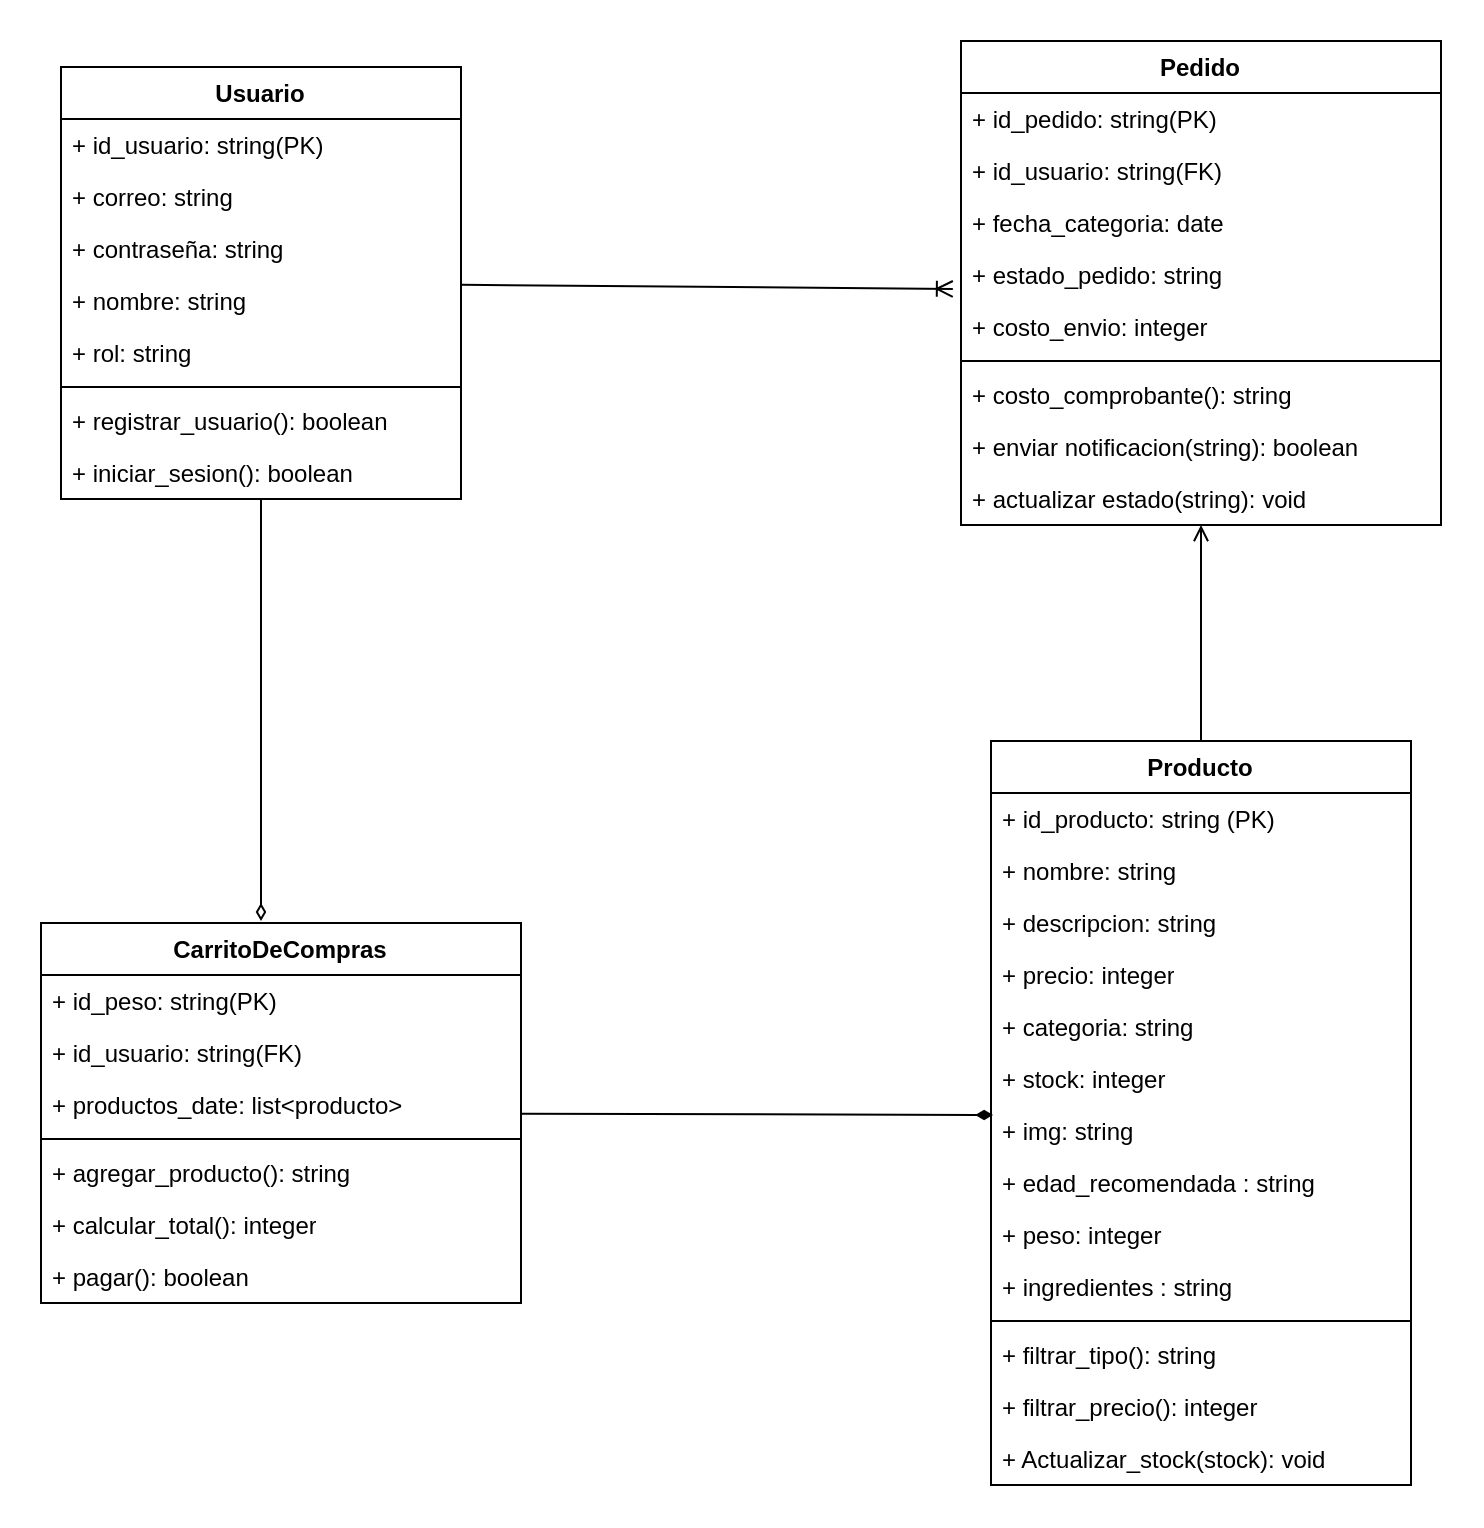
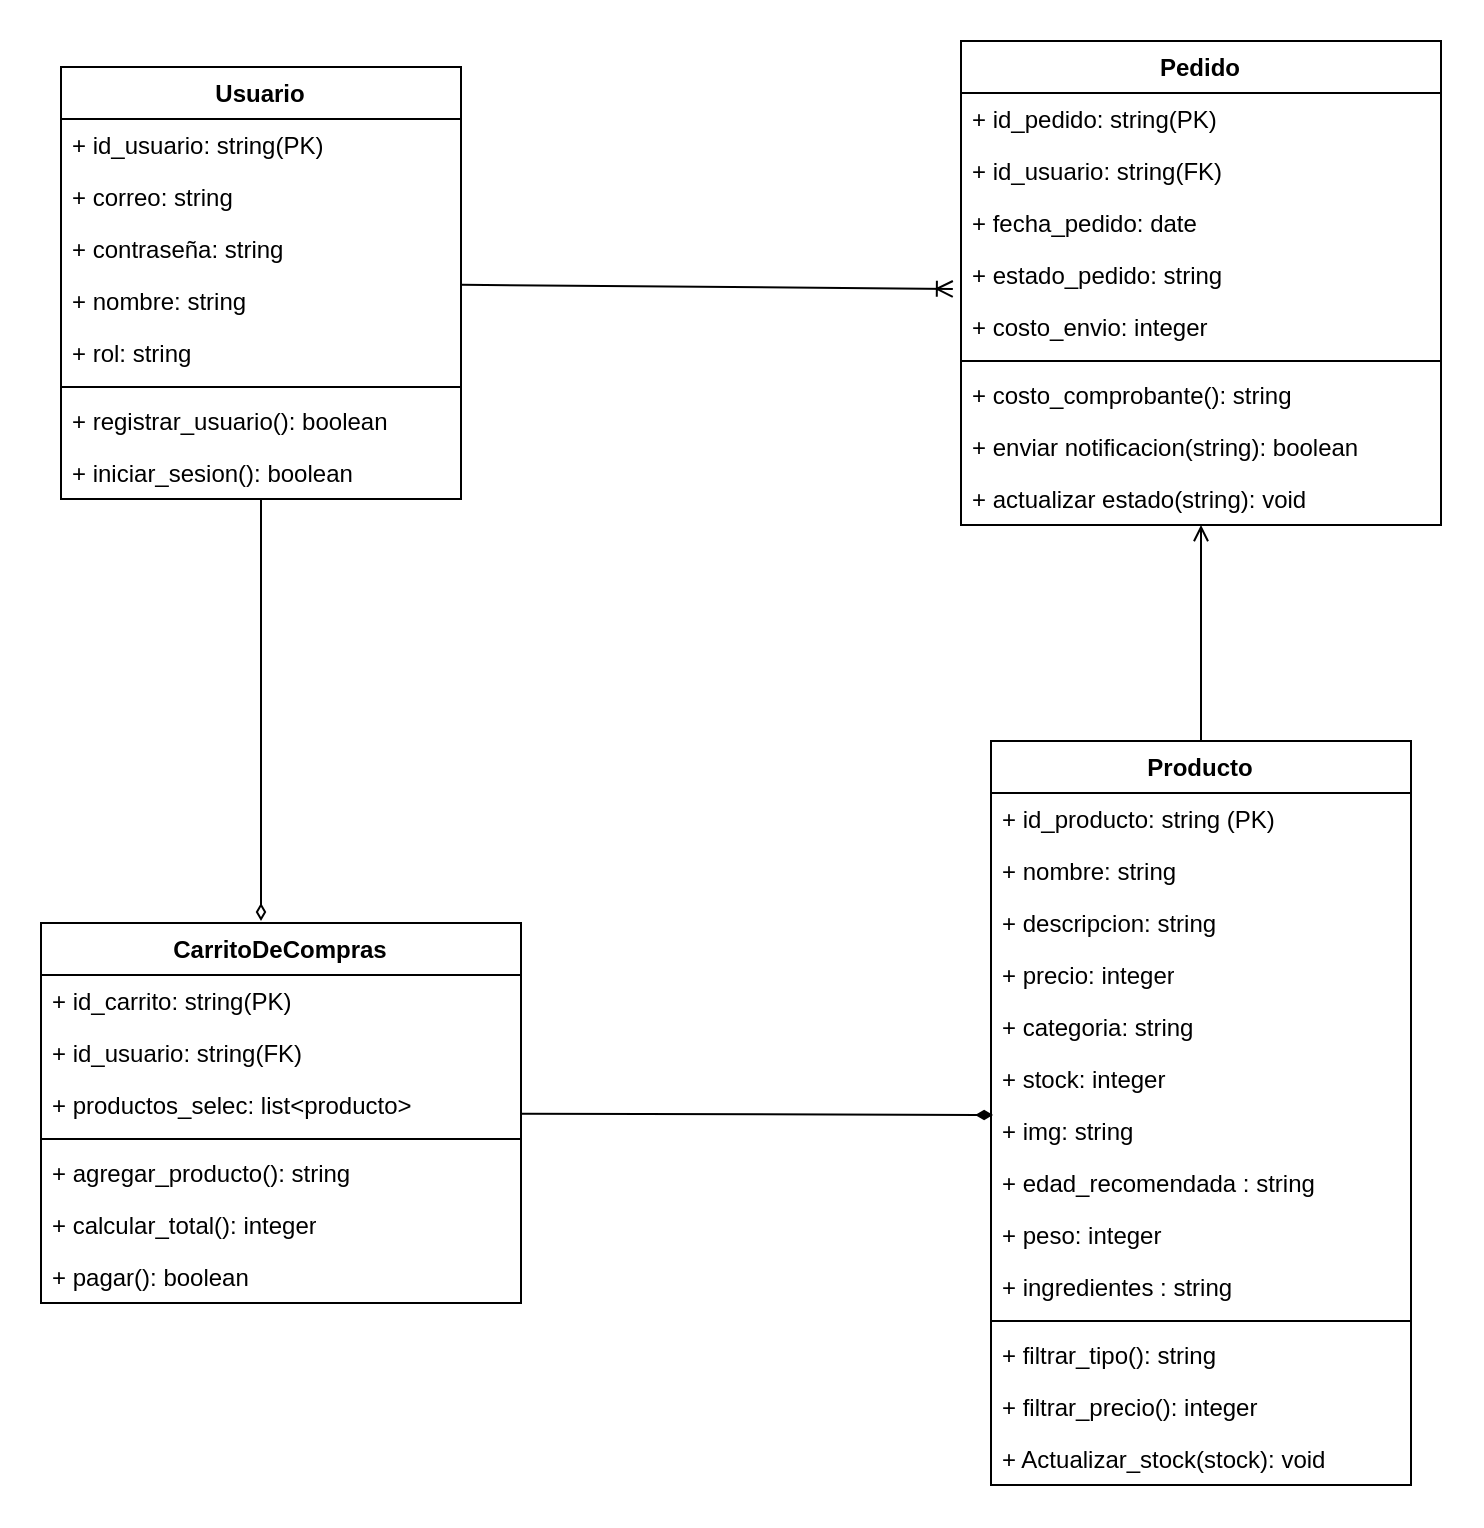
(1115, 225) -> (1095, 225)
(179, 1003) -> (196, 1003)
(252, 1107) -> (256, 1107)
